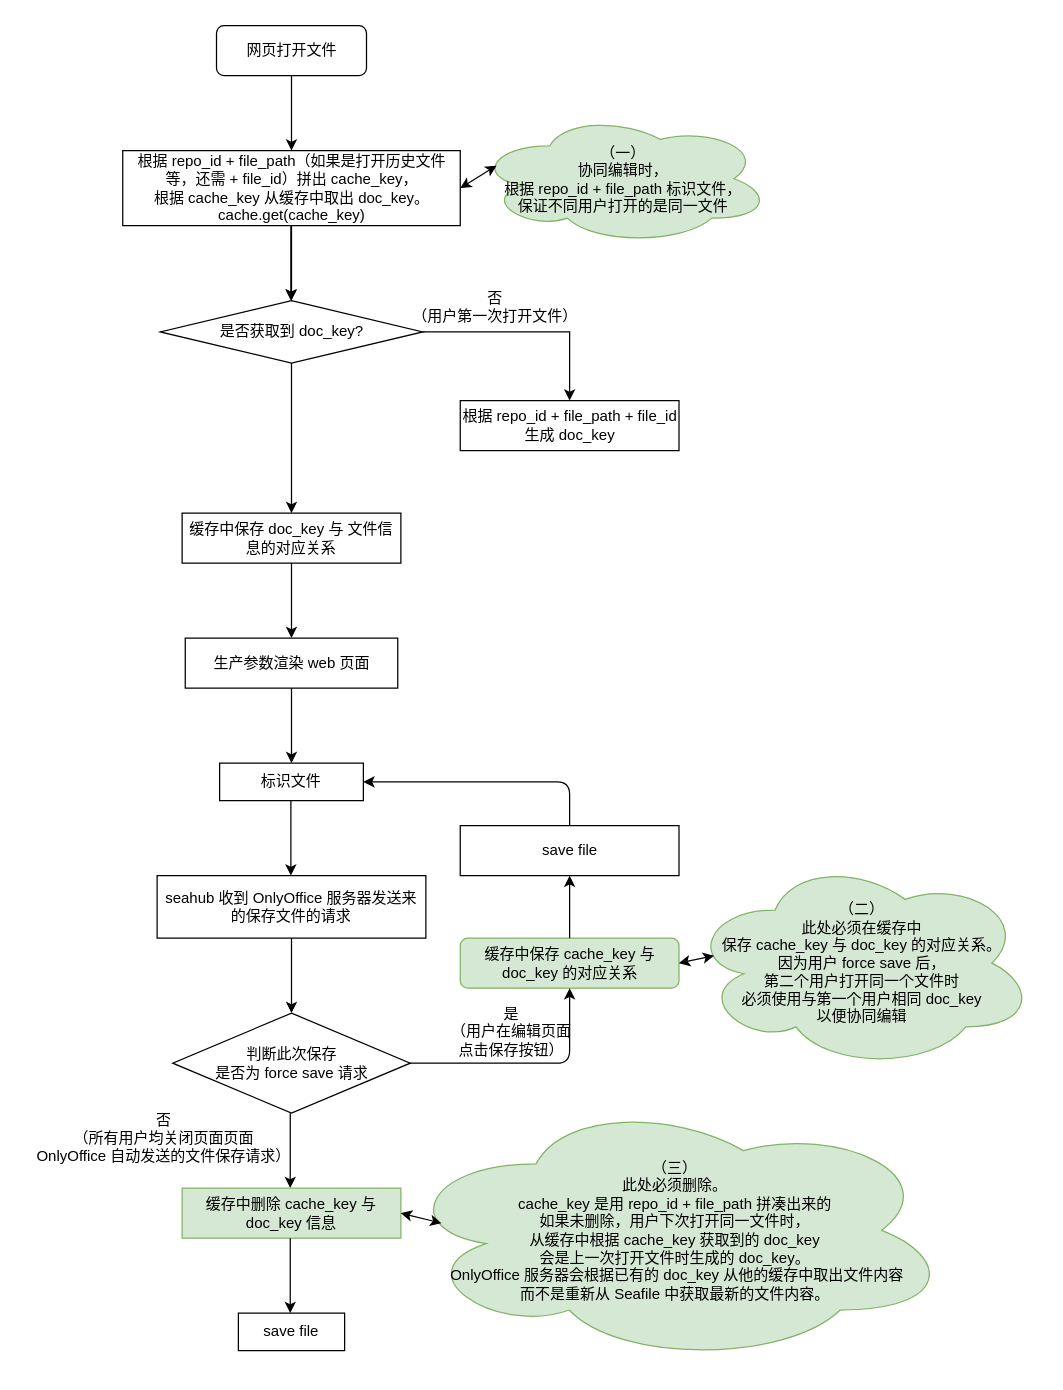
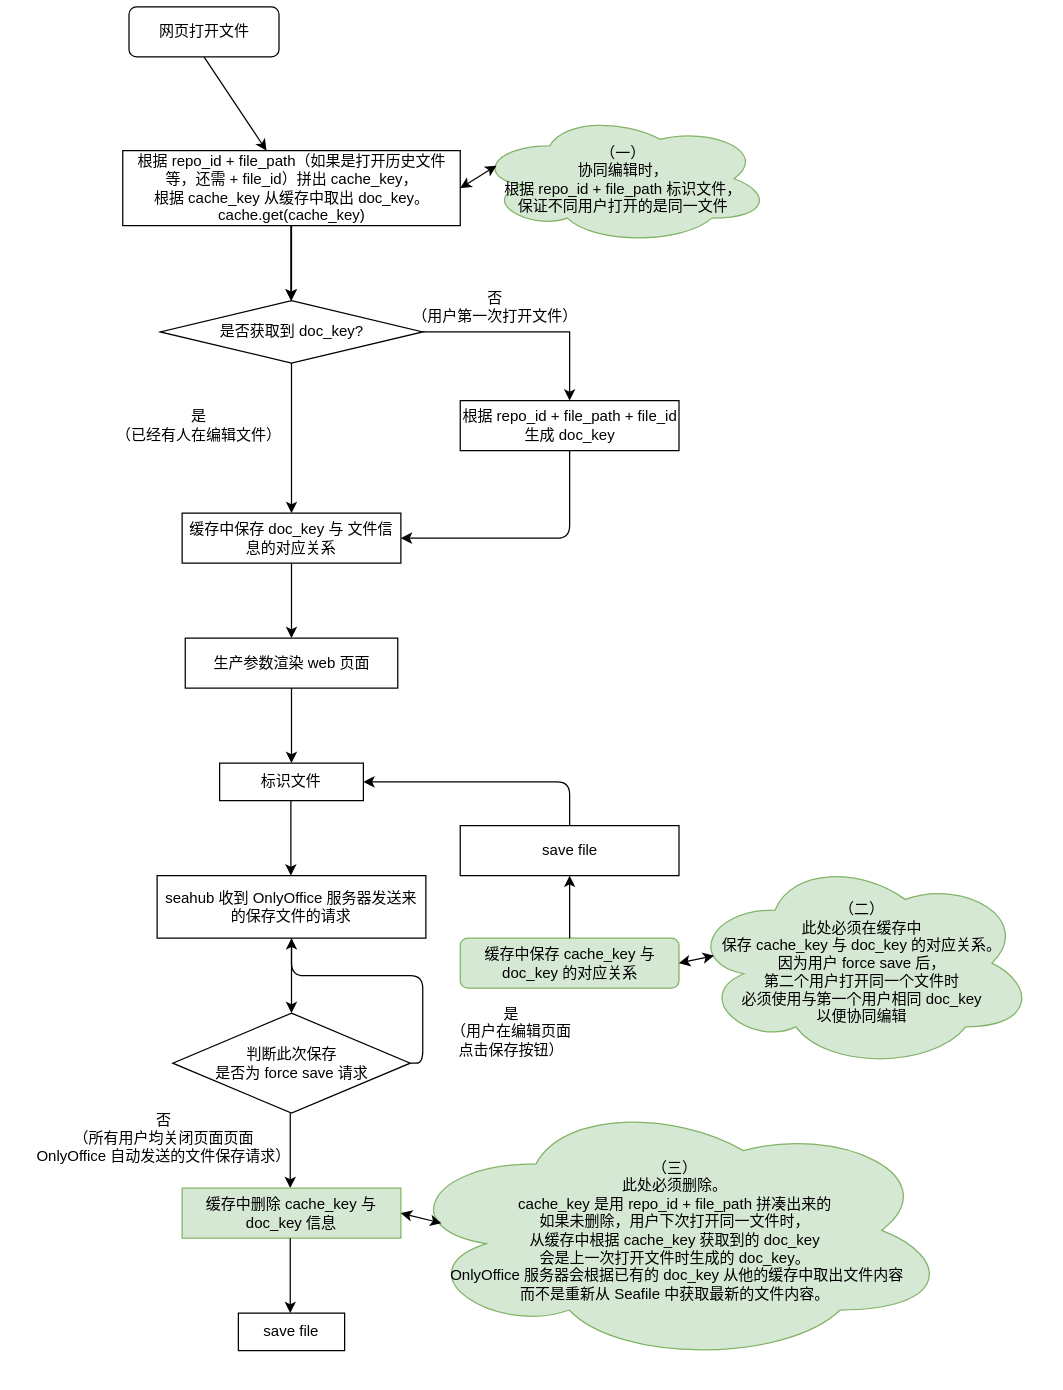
(291, 51) -> (204, 32)
none -> (198, 426)
none -> (528, 538)
(521, 1063) -> (397, 976)
